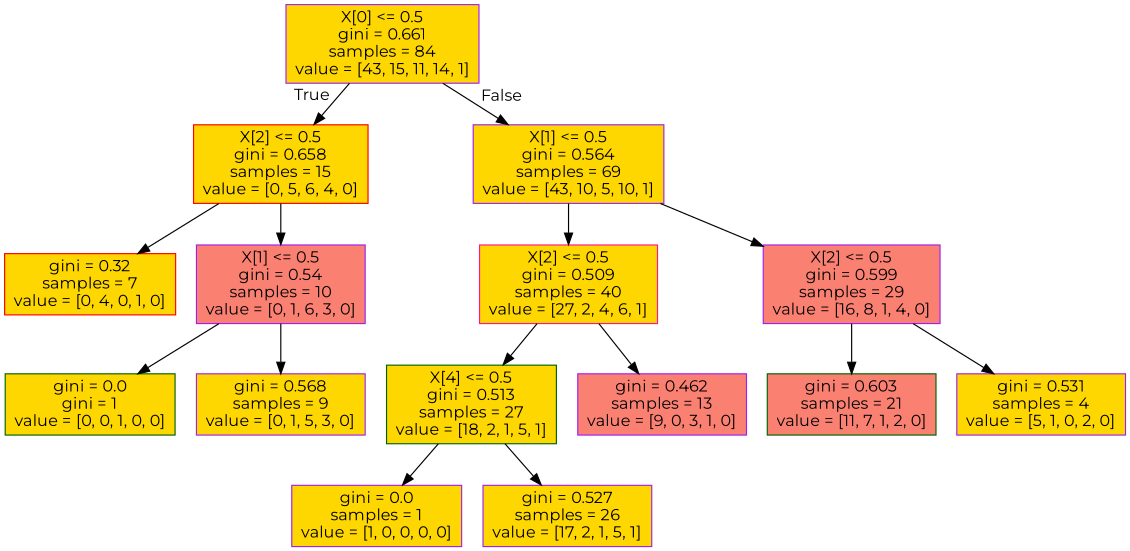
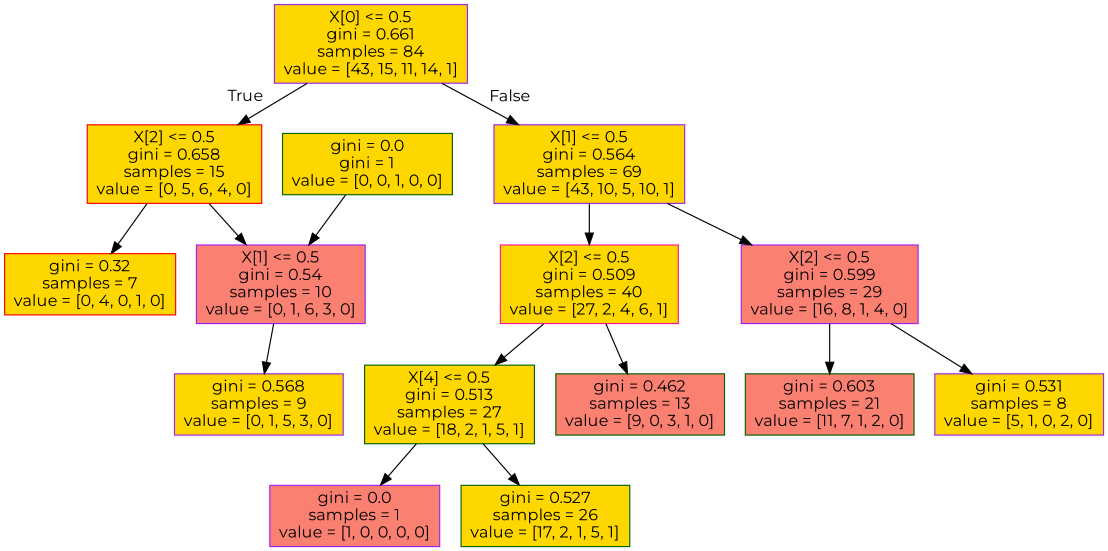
(183, 346) -> (331, 215)
(662, 404) -> (640, 404)
(1041, 404) -> (1019, 404)
(377, 516) -> (355, 516)
(567, 516) -> (545, 516)
